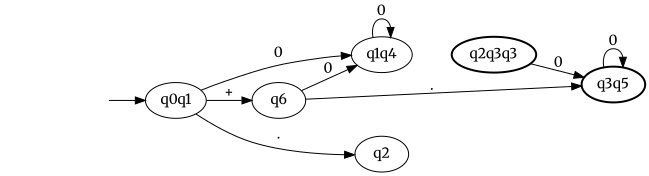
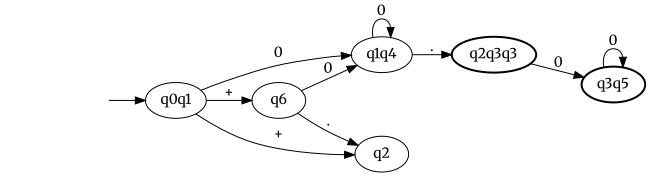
none -> (427, 55)
(439, 93) -> (322, 129)
(279, 135) -> (279, 135)
